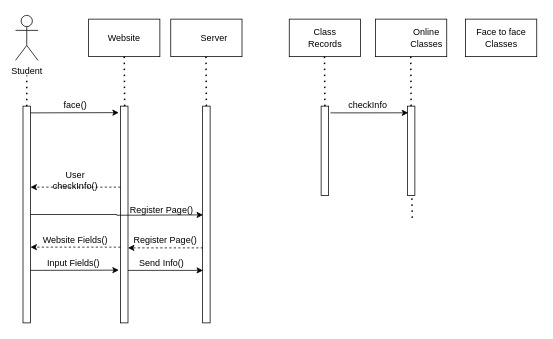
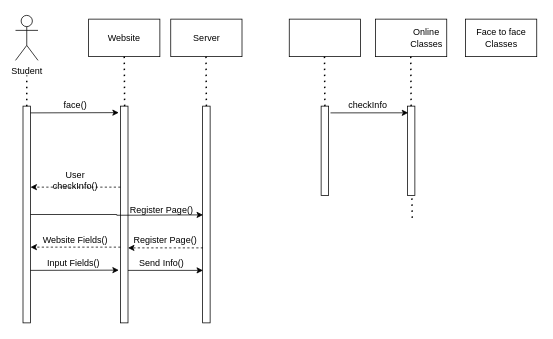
(214, 38) -> (206, 38)
(325, 38) -> none
